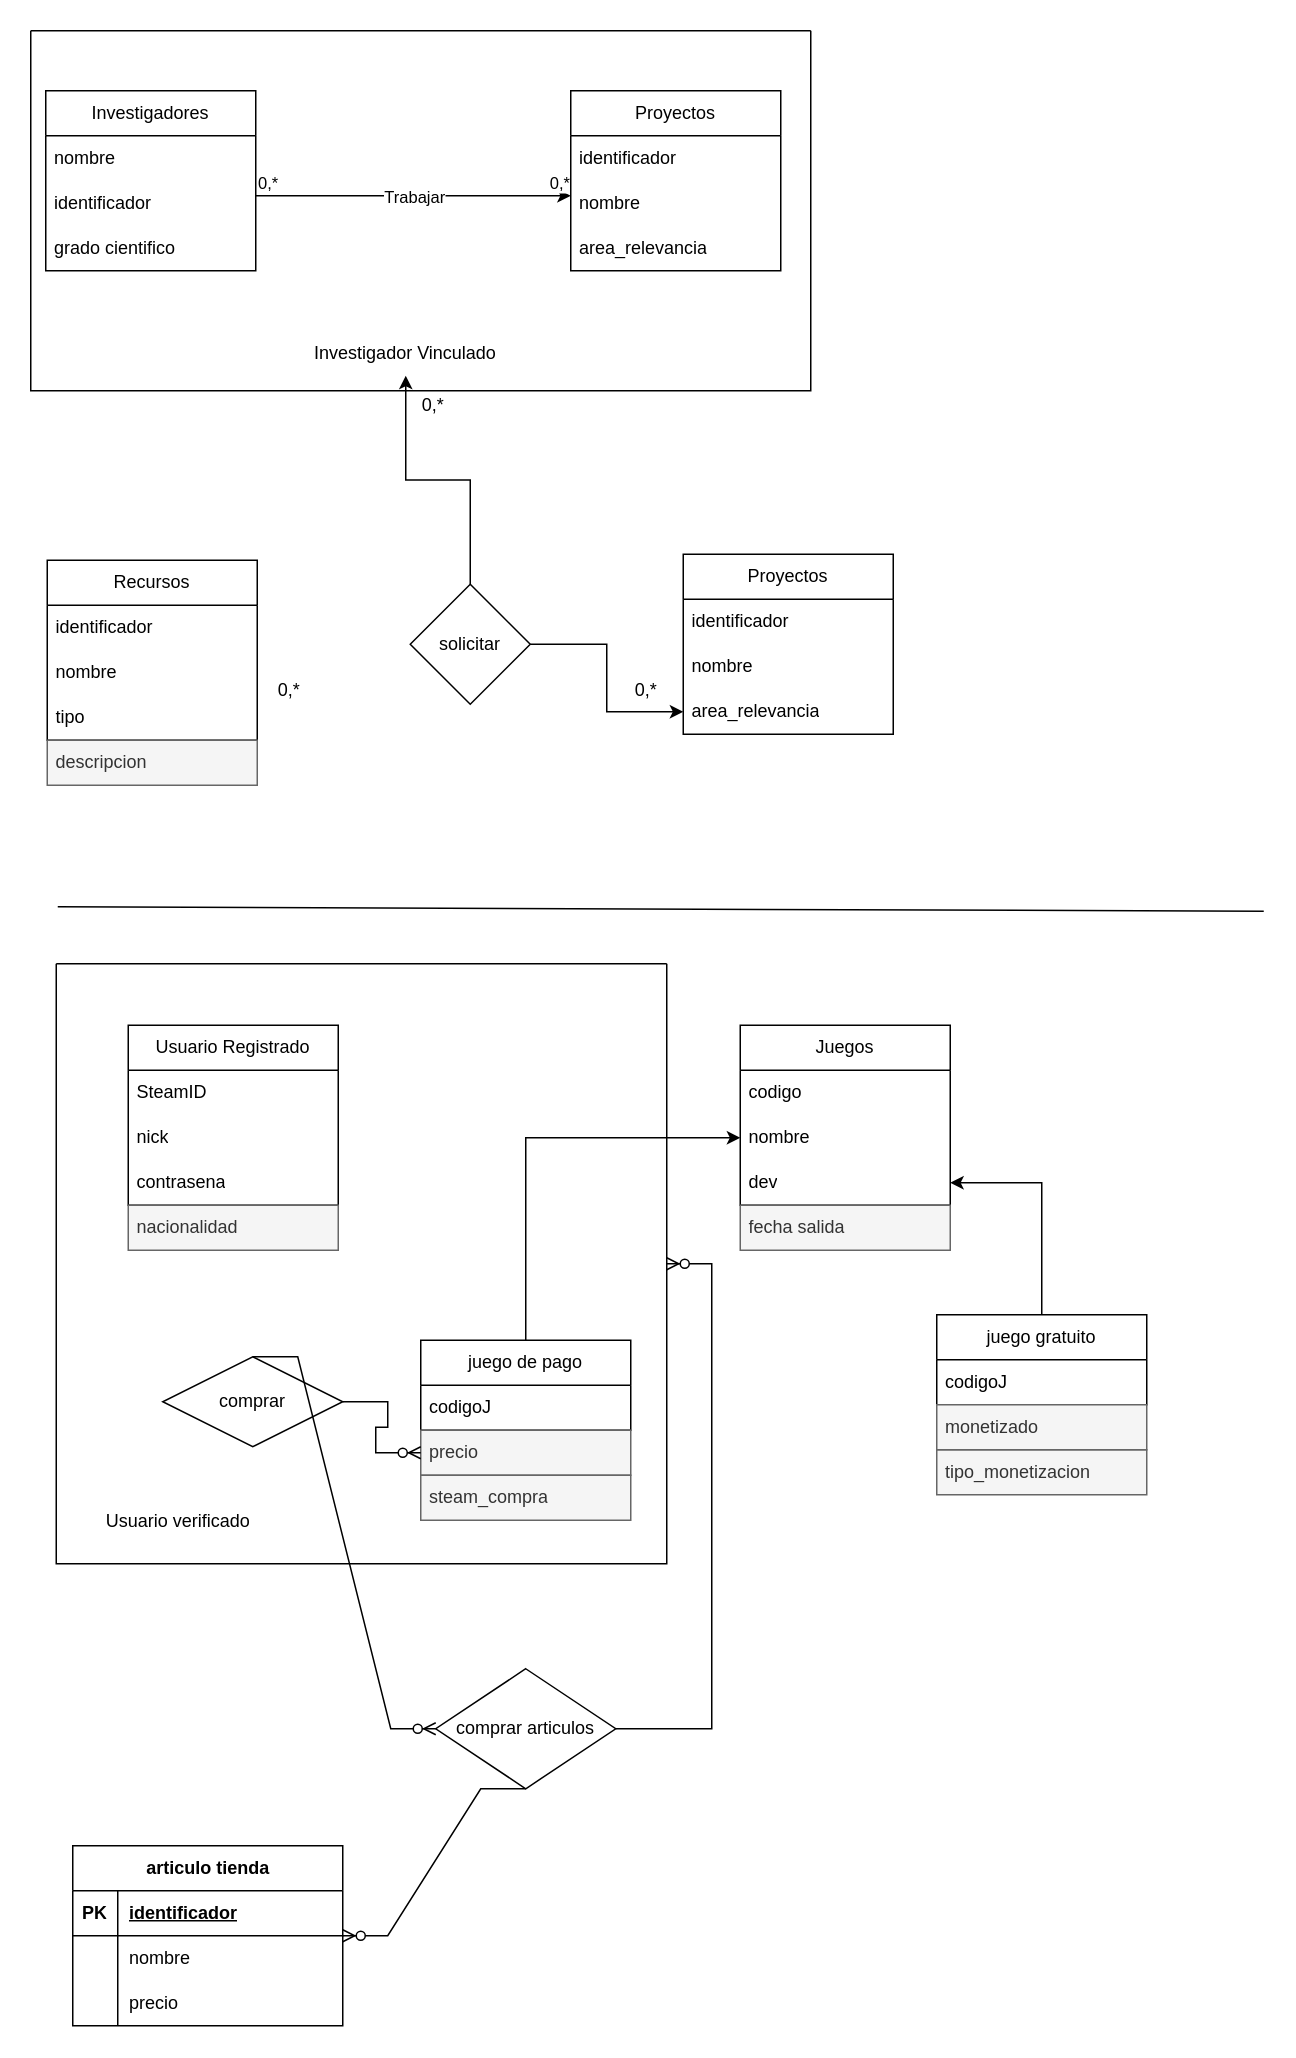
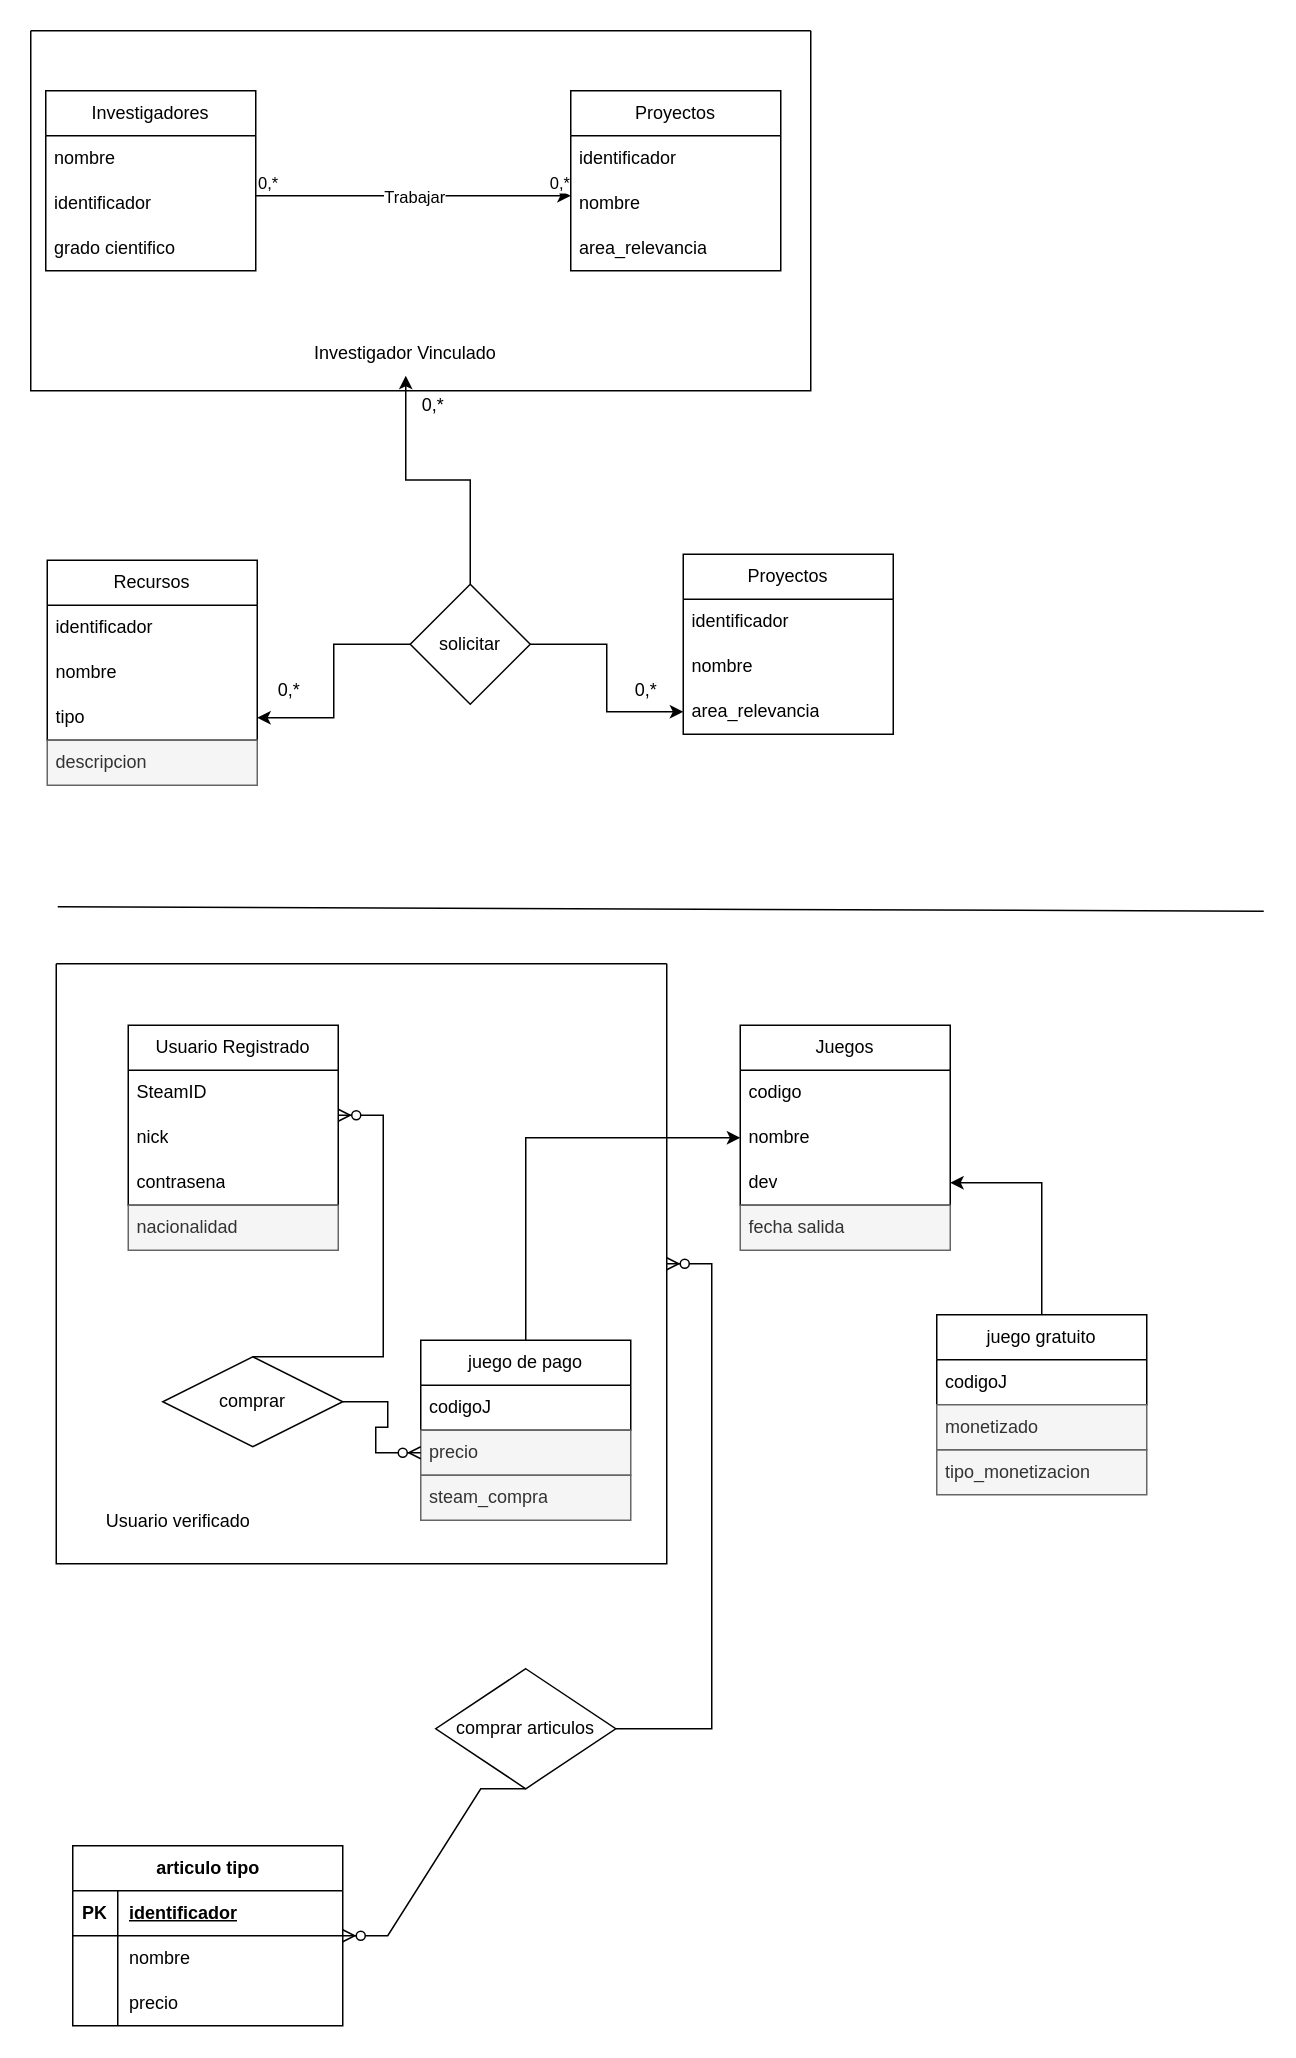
none -> (334, 675)
(349, 1561) -> (383, 1259)
(209, 1868) -> (209, 1868)
